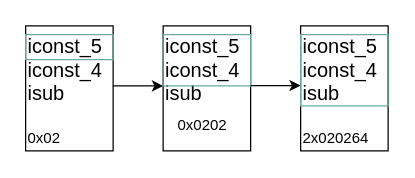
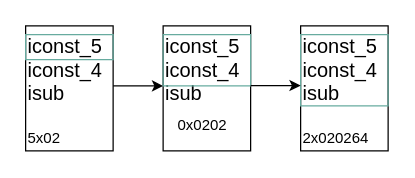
(45, 138) -> (45, 138)
